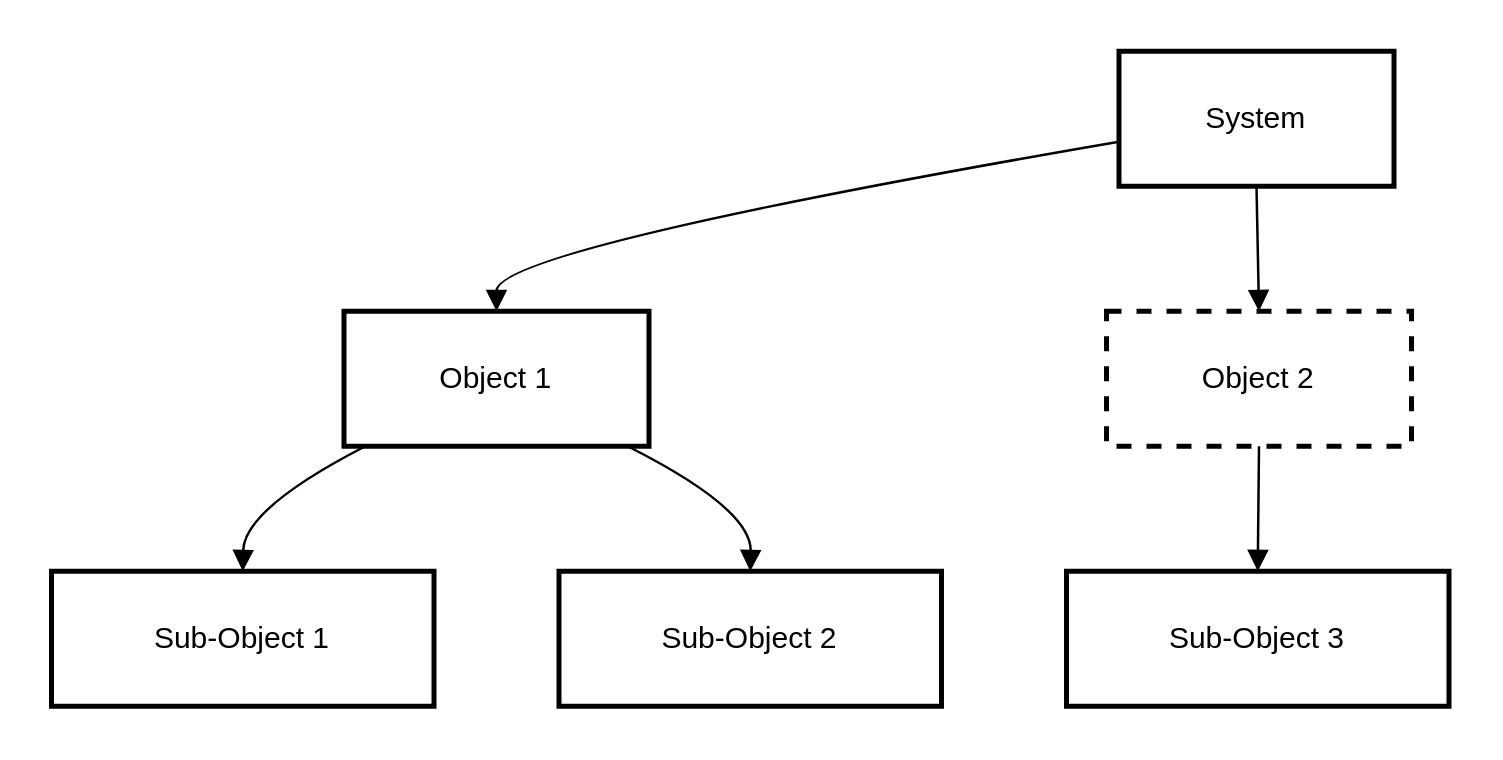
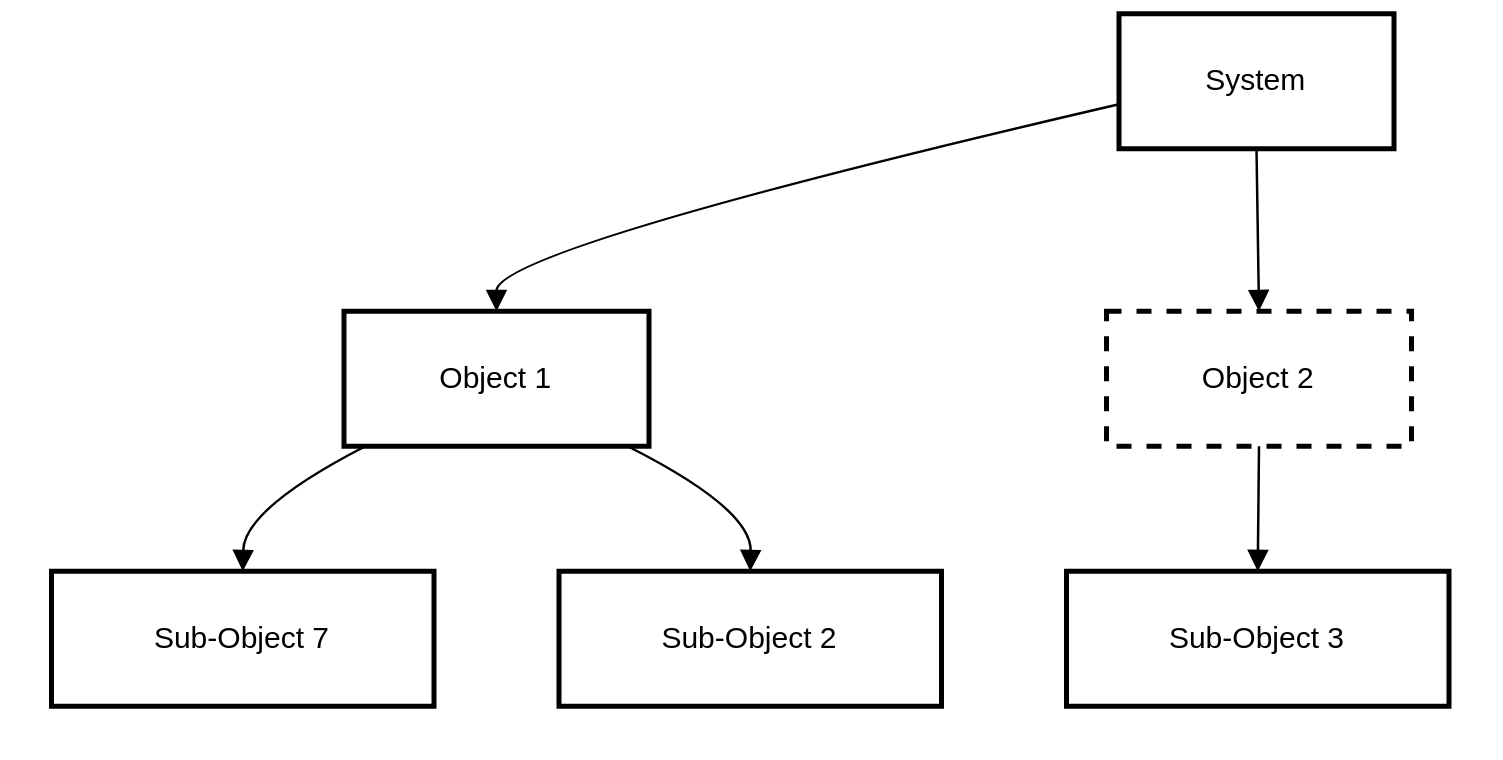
(1256, 119) -> (1256, 81)
(243, 639) -> (243, 639)
